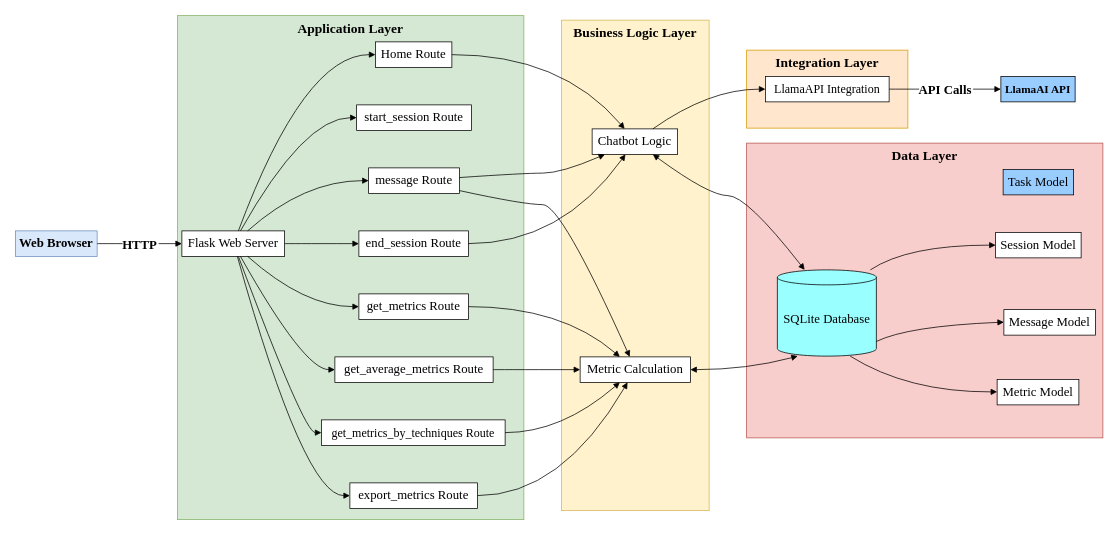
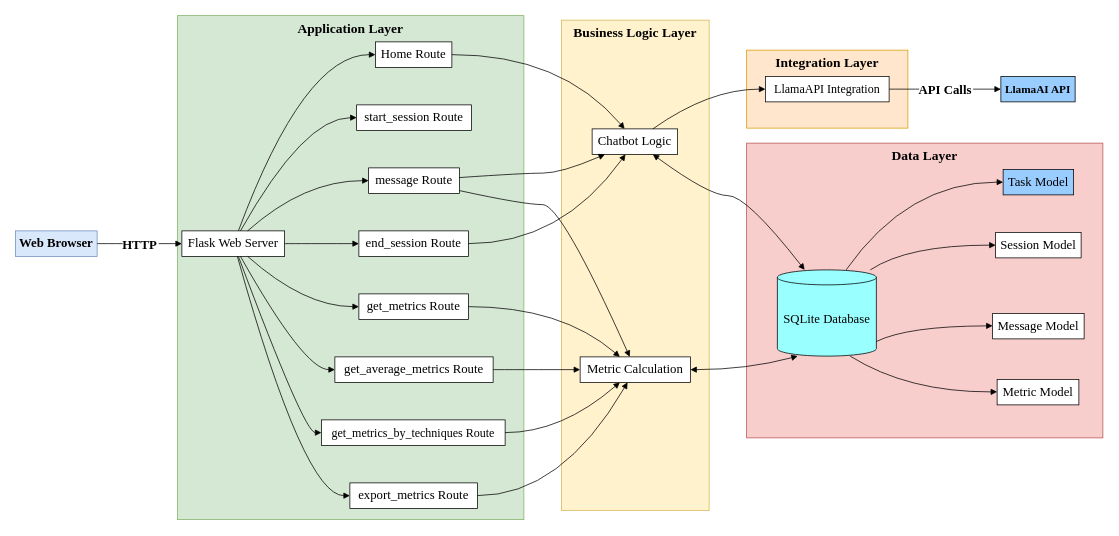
none -> (911, 206)
(1050, 322) -> (1038, 326)
